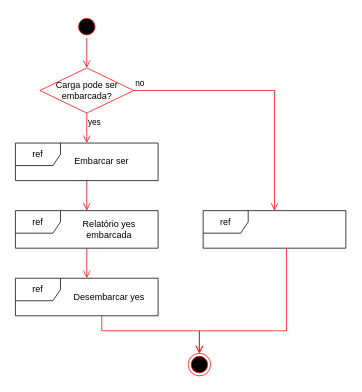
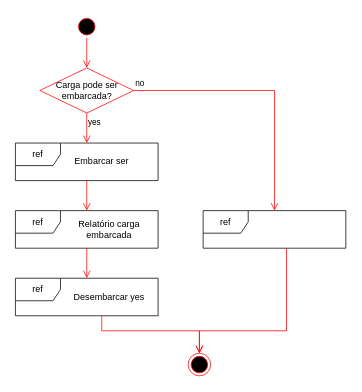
(109, 229) -> (109, 229)
